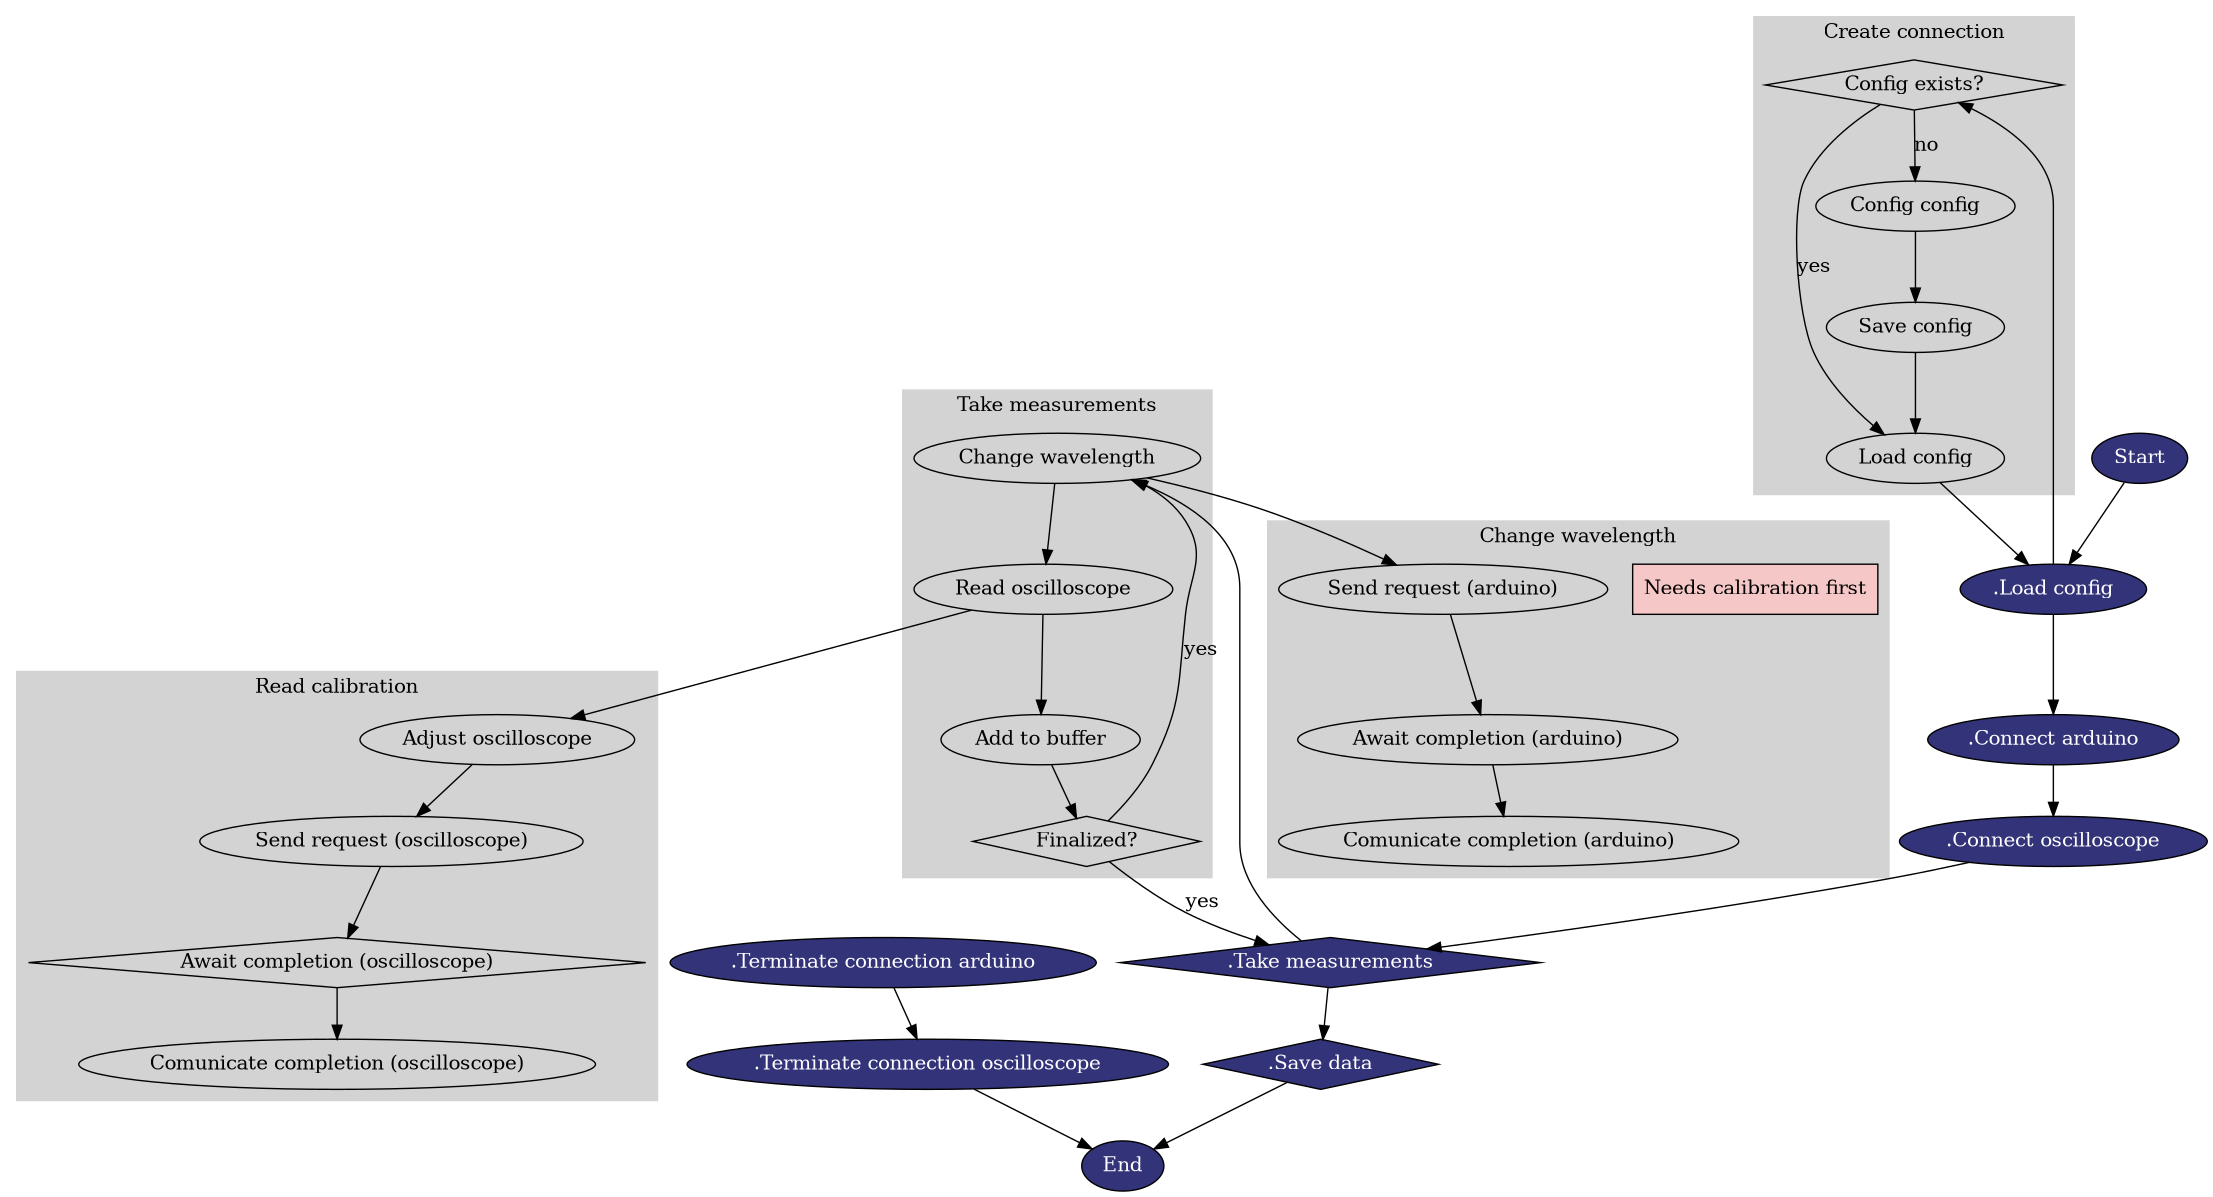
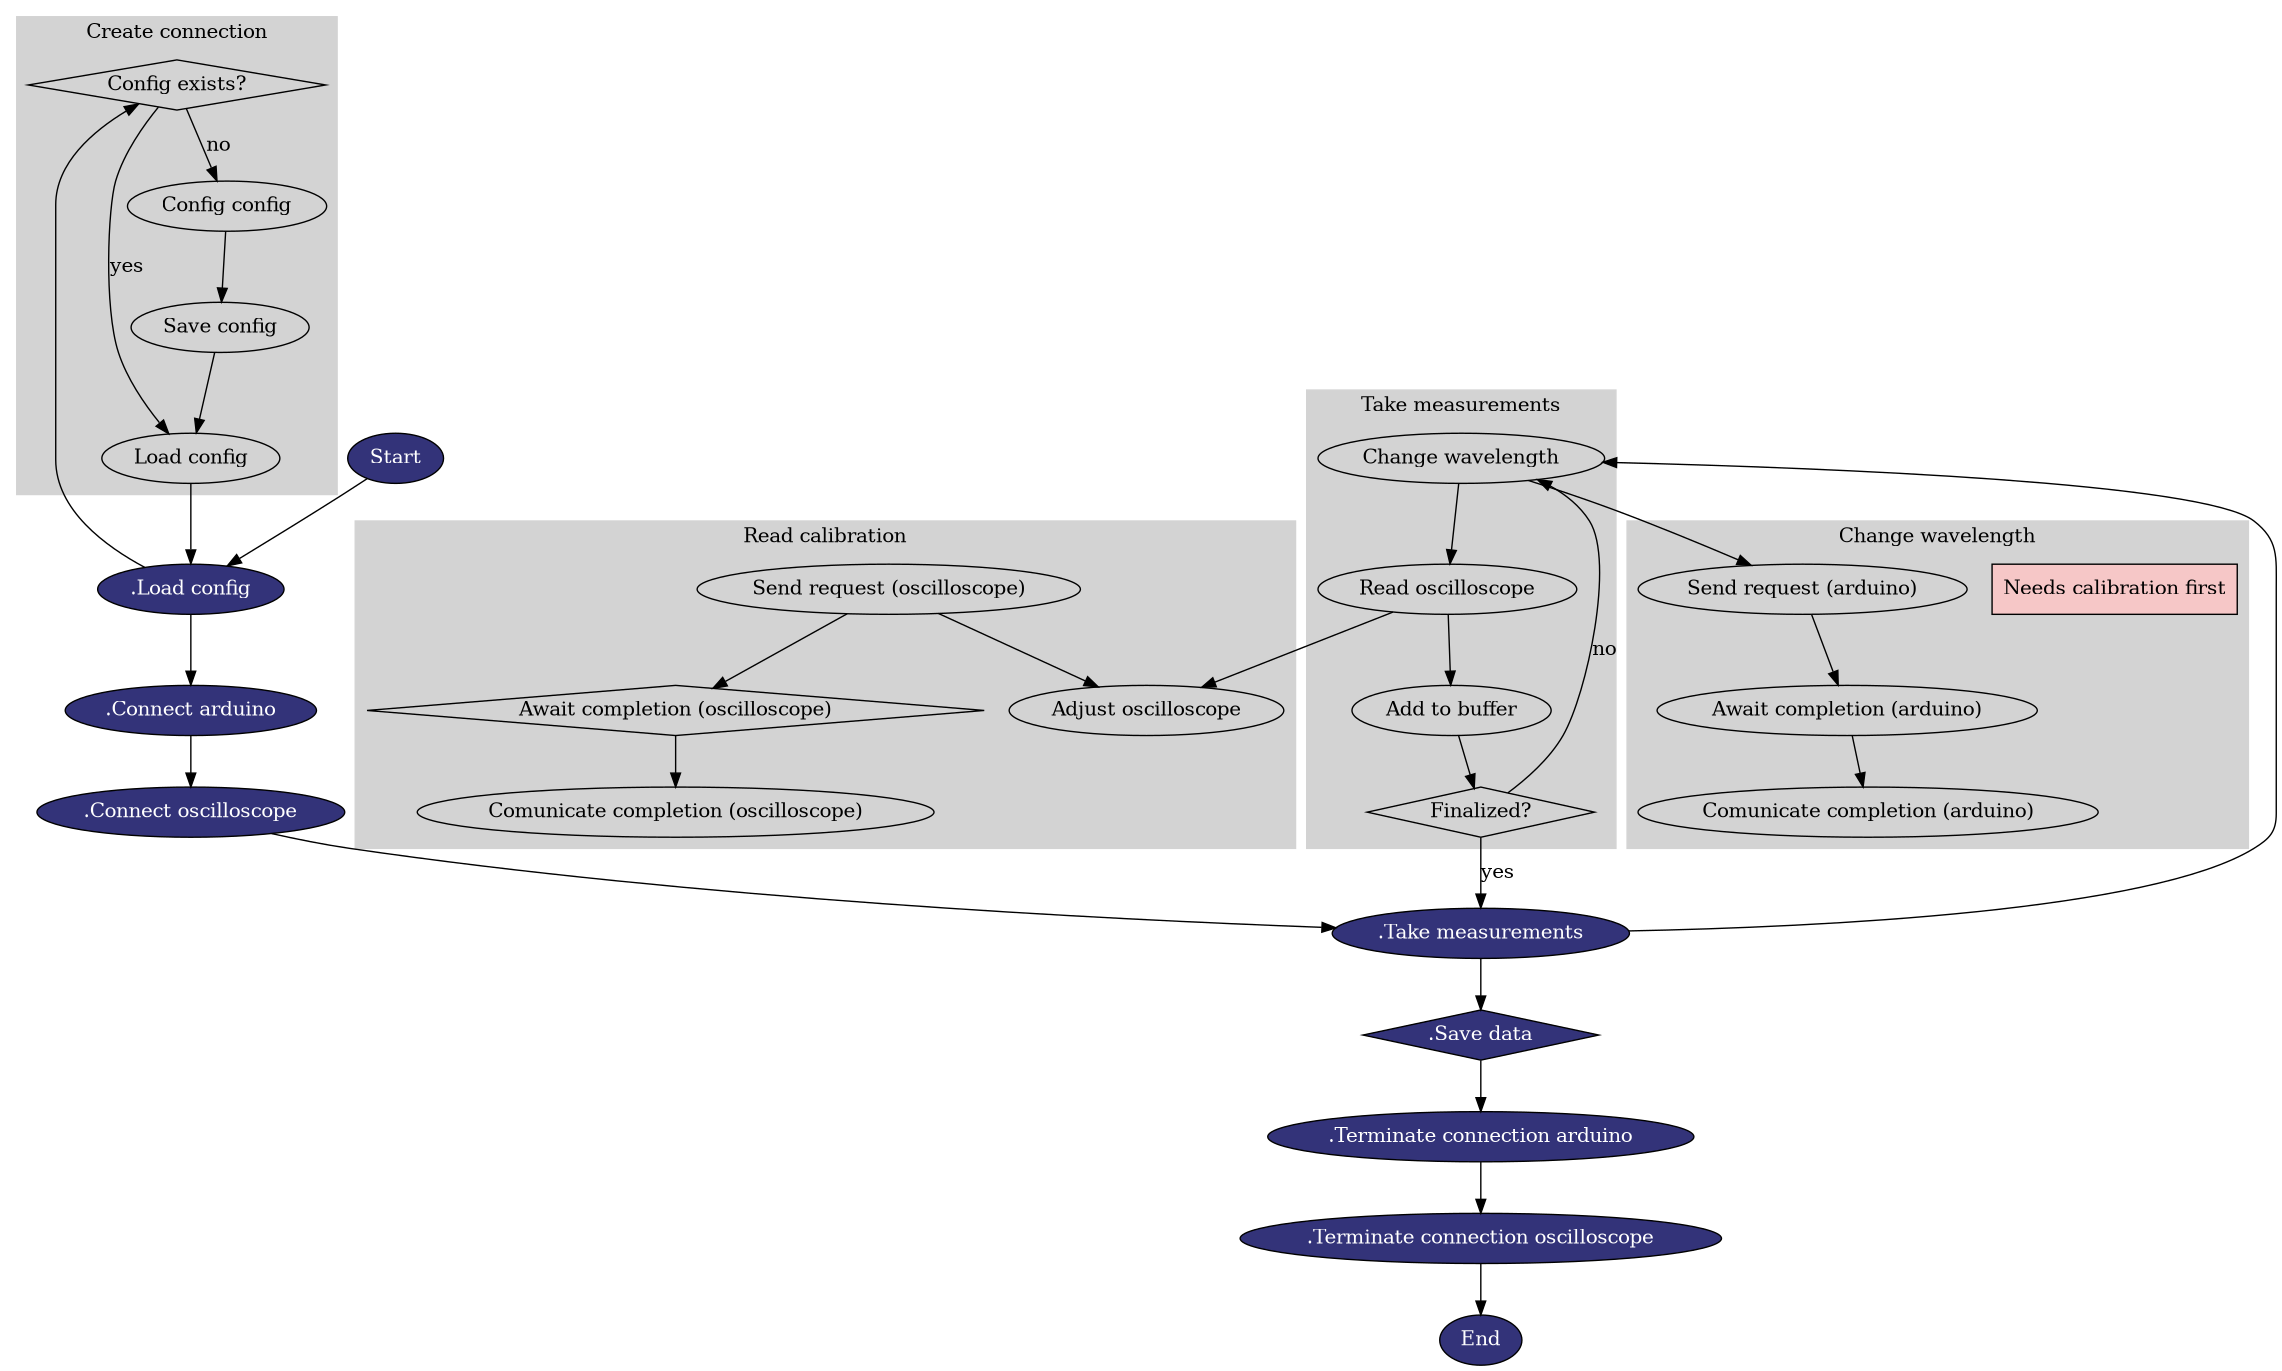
(1202, 650) -> (1605, 650)
(450, 786) -> (1012, 647)
(1330, 963) -> (1481, 933)
(1227, 1113) -> (1481, 1079)
